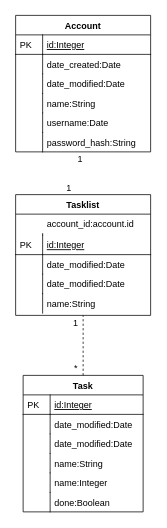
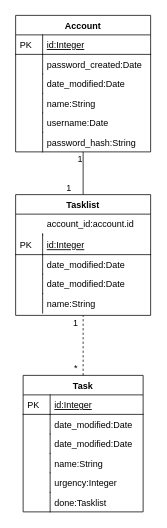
(88, 65) -> (98, 65)
none -> (83, 174)
(83, 483) -> (91, 483)
(82, 503) -> (83, 503)
